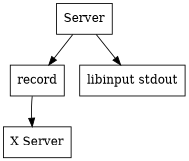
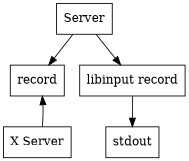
(132, 81) -> (132, 81)
(32, 107) -> (43, 116)
none -> (132, 142)
